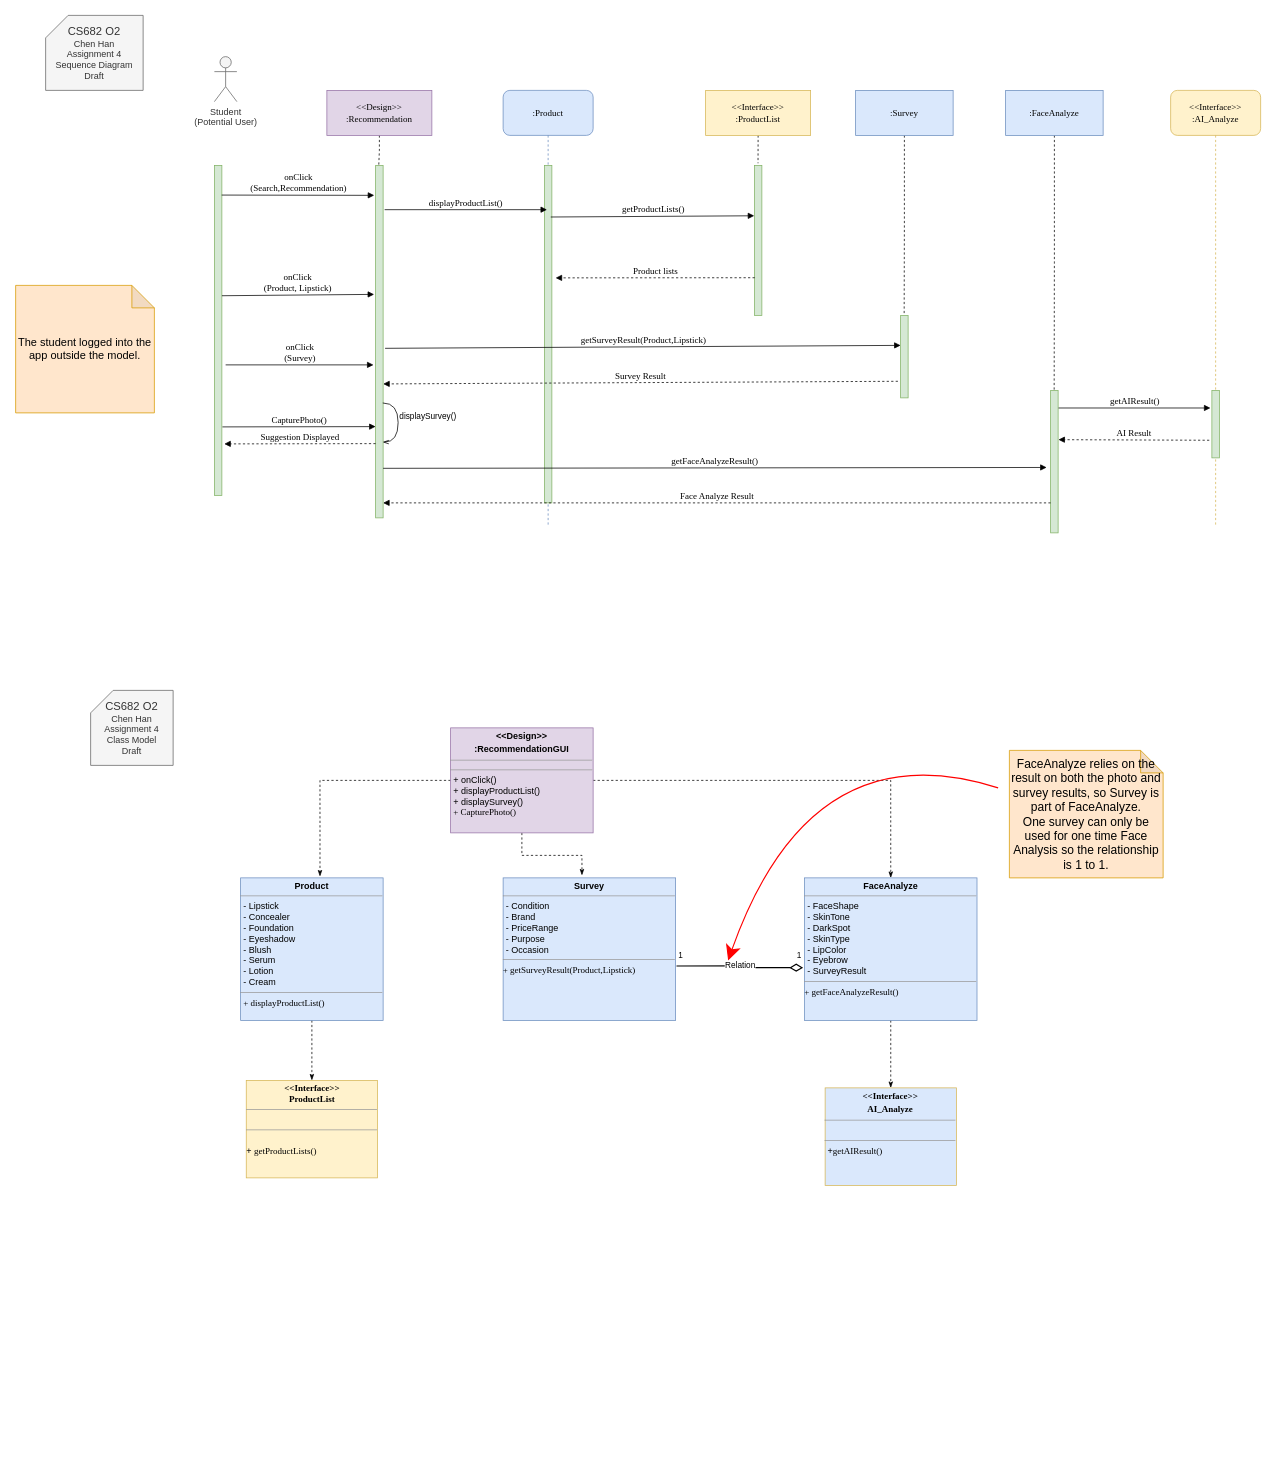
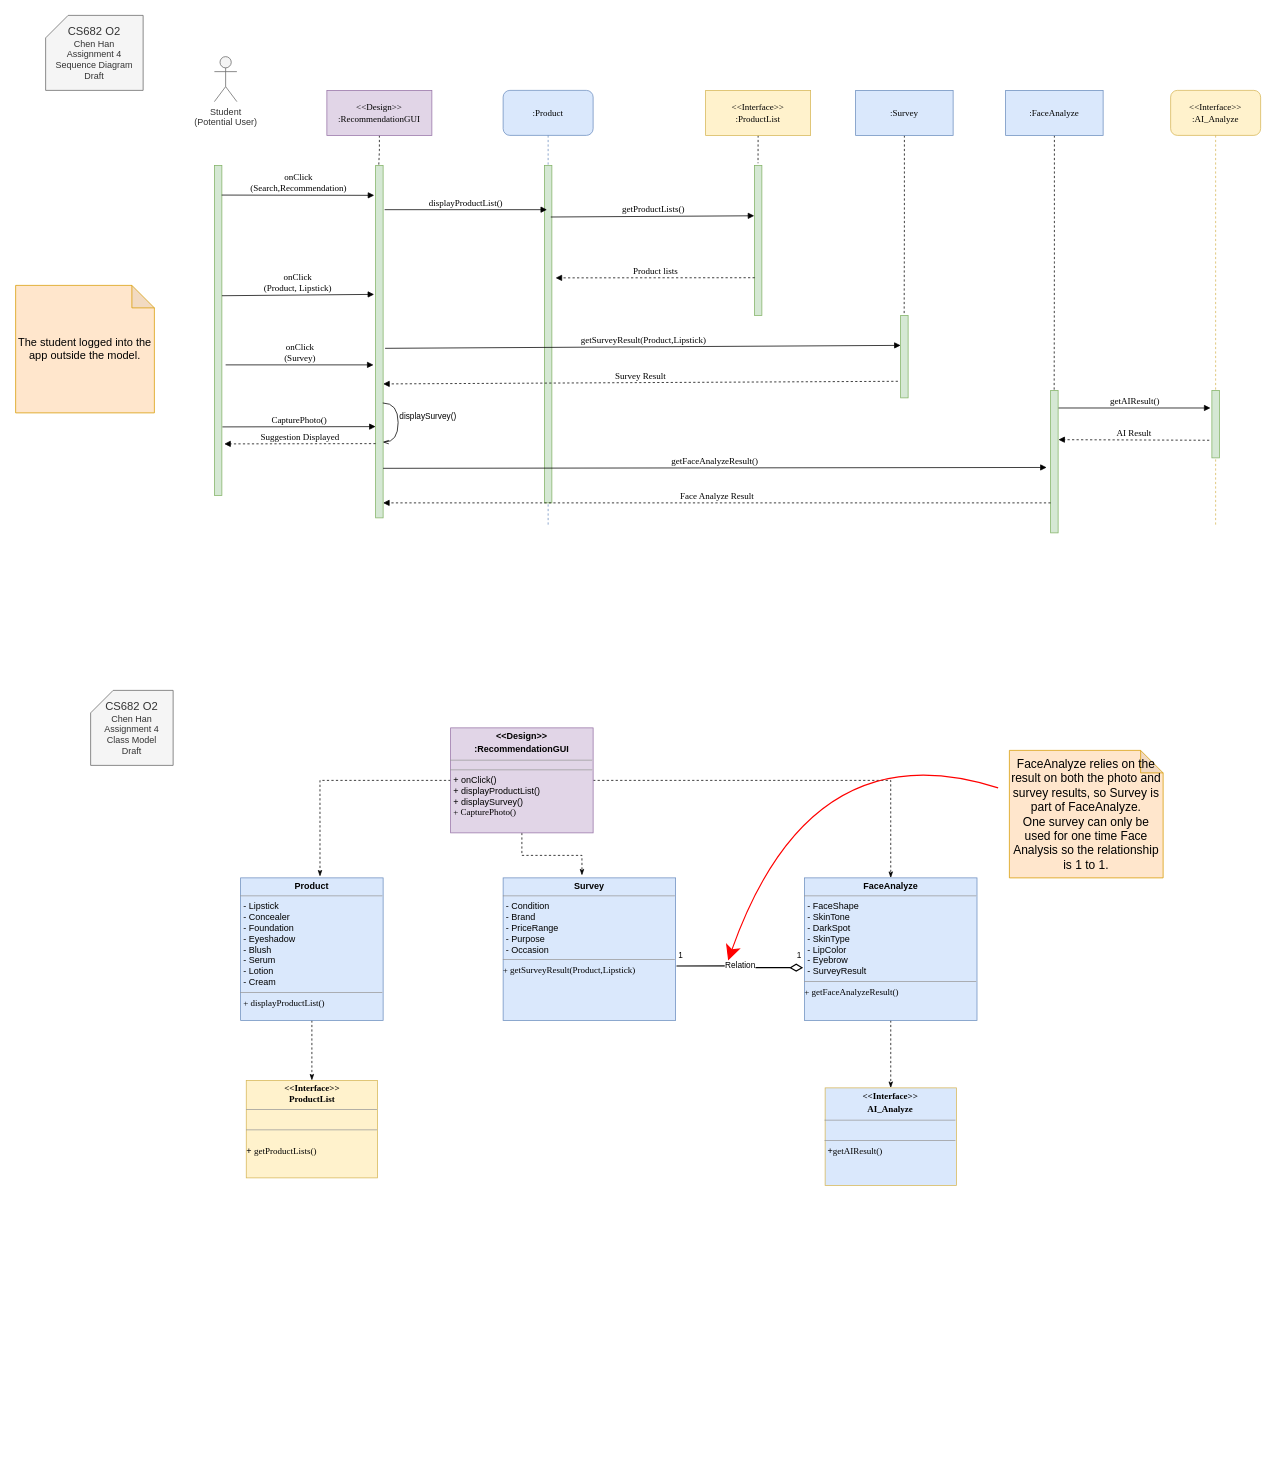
(379, 113) -> (379, 113)
